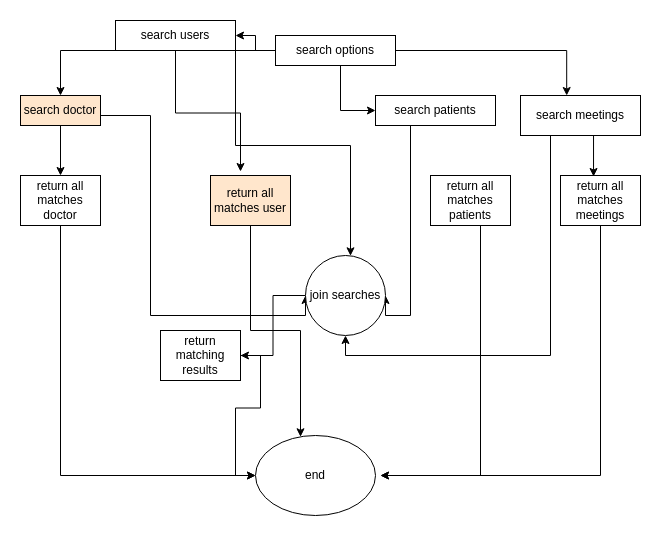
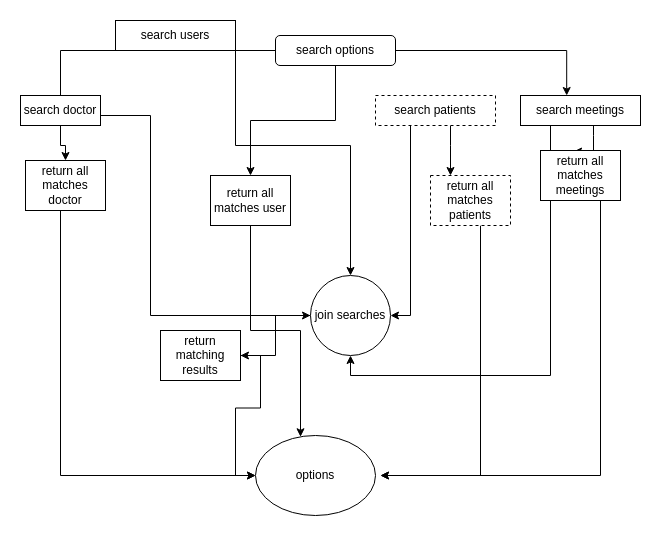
(256, 36) -> (297, 121)
(336, 51) -> (336, 51)
(61, 87) -> (61, 90)
(341, 102) -> none
(61, 111) -> (61, 111)
(436, 111) -> (436, 111)
(204, 113) -> none
(581, 116) -> (581, 111)
none -> (451, 147)
(61, 201) -> (66, 186)
(251, 201) -> (251, 201)
(471, 201) -> (471, 201)
(601, 201) -> (581, 176)
(346, 296) -> (351, 316)
(316, 476) -> (316, 476)
